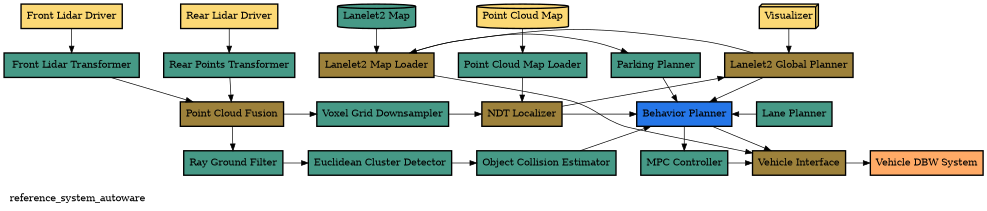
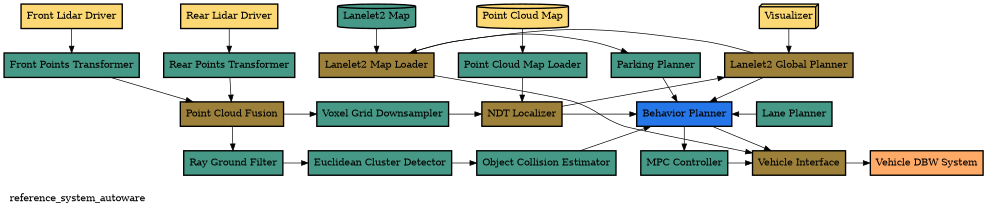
(72, 65) -> (72, 65)
